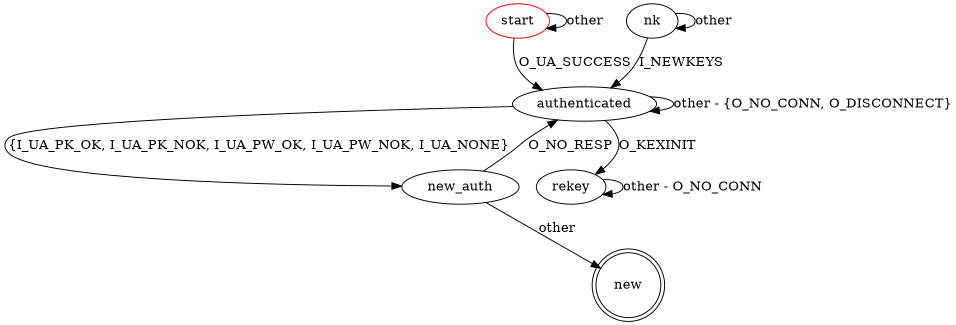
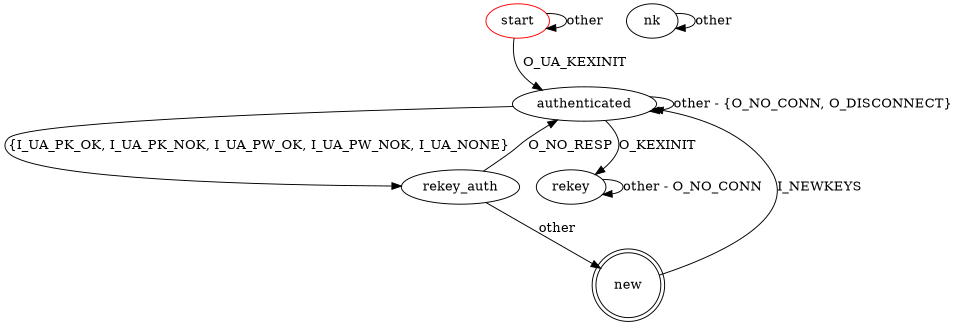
(575, 62) -> (575, 62)
(636, 62) -> (776, 193)
(460, 187) -> (460, 187)
